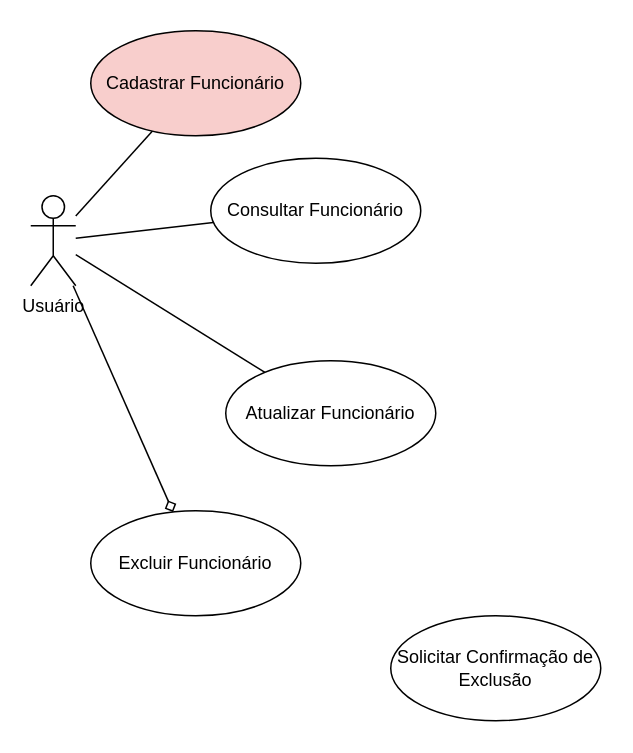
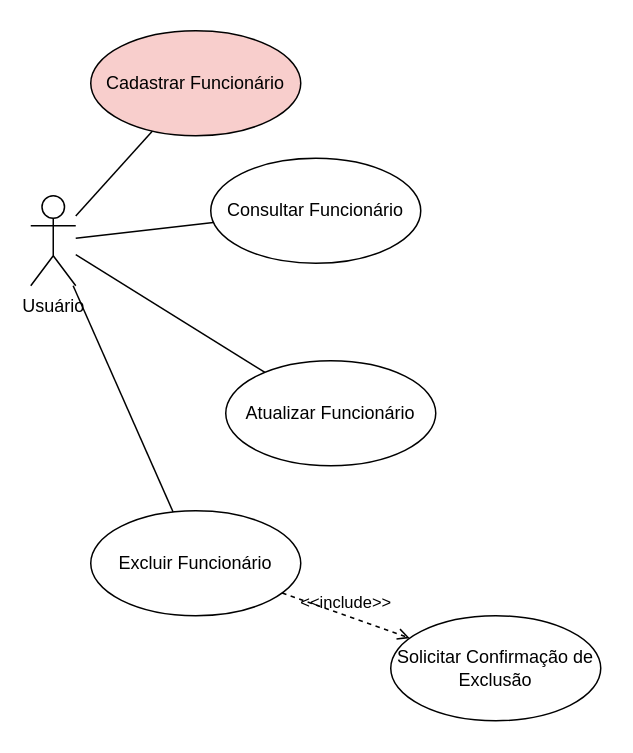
(168, 500) -> (170, 506)
none -> (344, 615)
